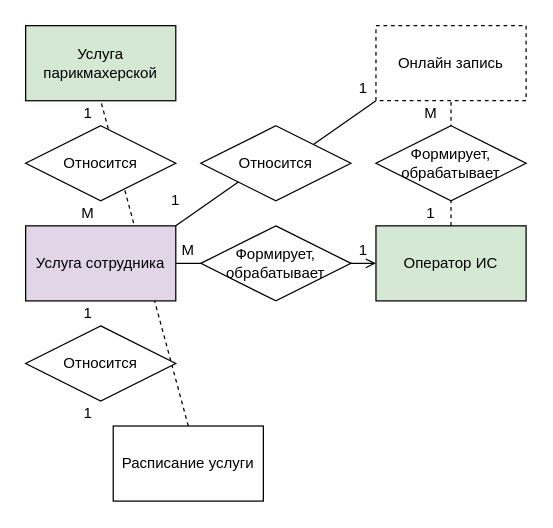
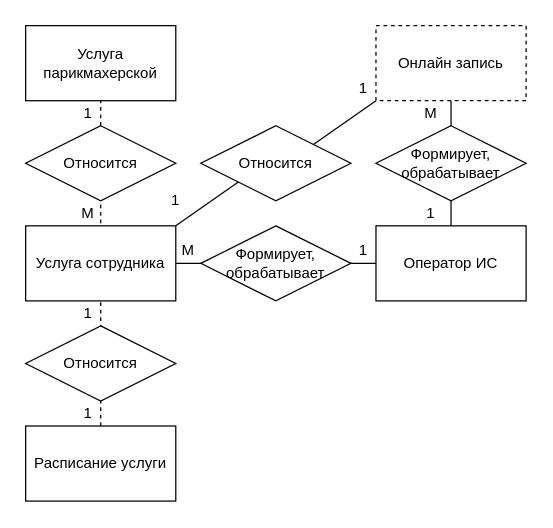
(101, 63) -> (101, 63)
(451, 113) -> (451, 113)
(101, 263) -> (101, 263)
(370, 263) -> (371, 263)
(451, 263) -> (451, 263)
(188, 463) -> (101, 463)
